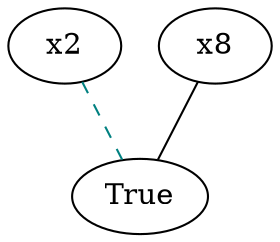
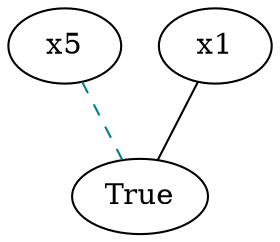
(65, 46) -> (65, 46)
(215, 46) -> (215, 46)
